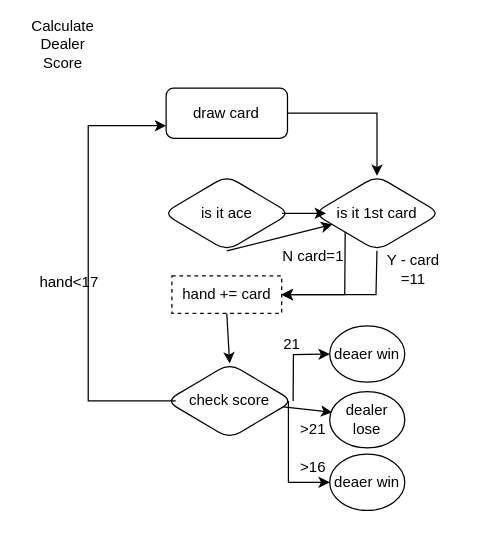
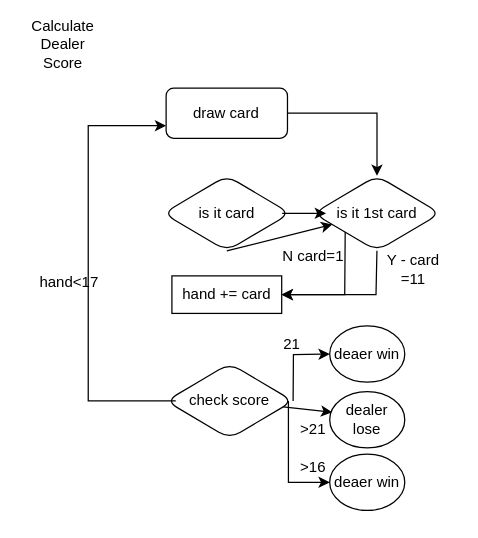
(227, 213) -> (227, 213)
(227, 294) -> (227, 294)
(228, 334) -> none
